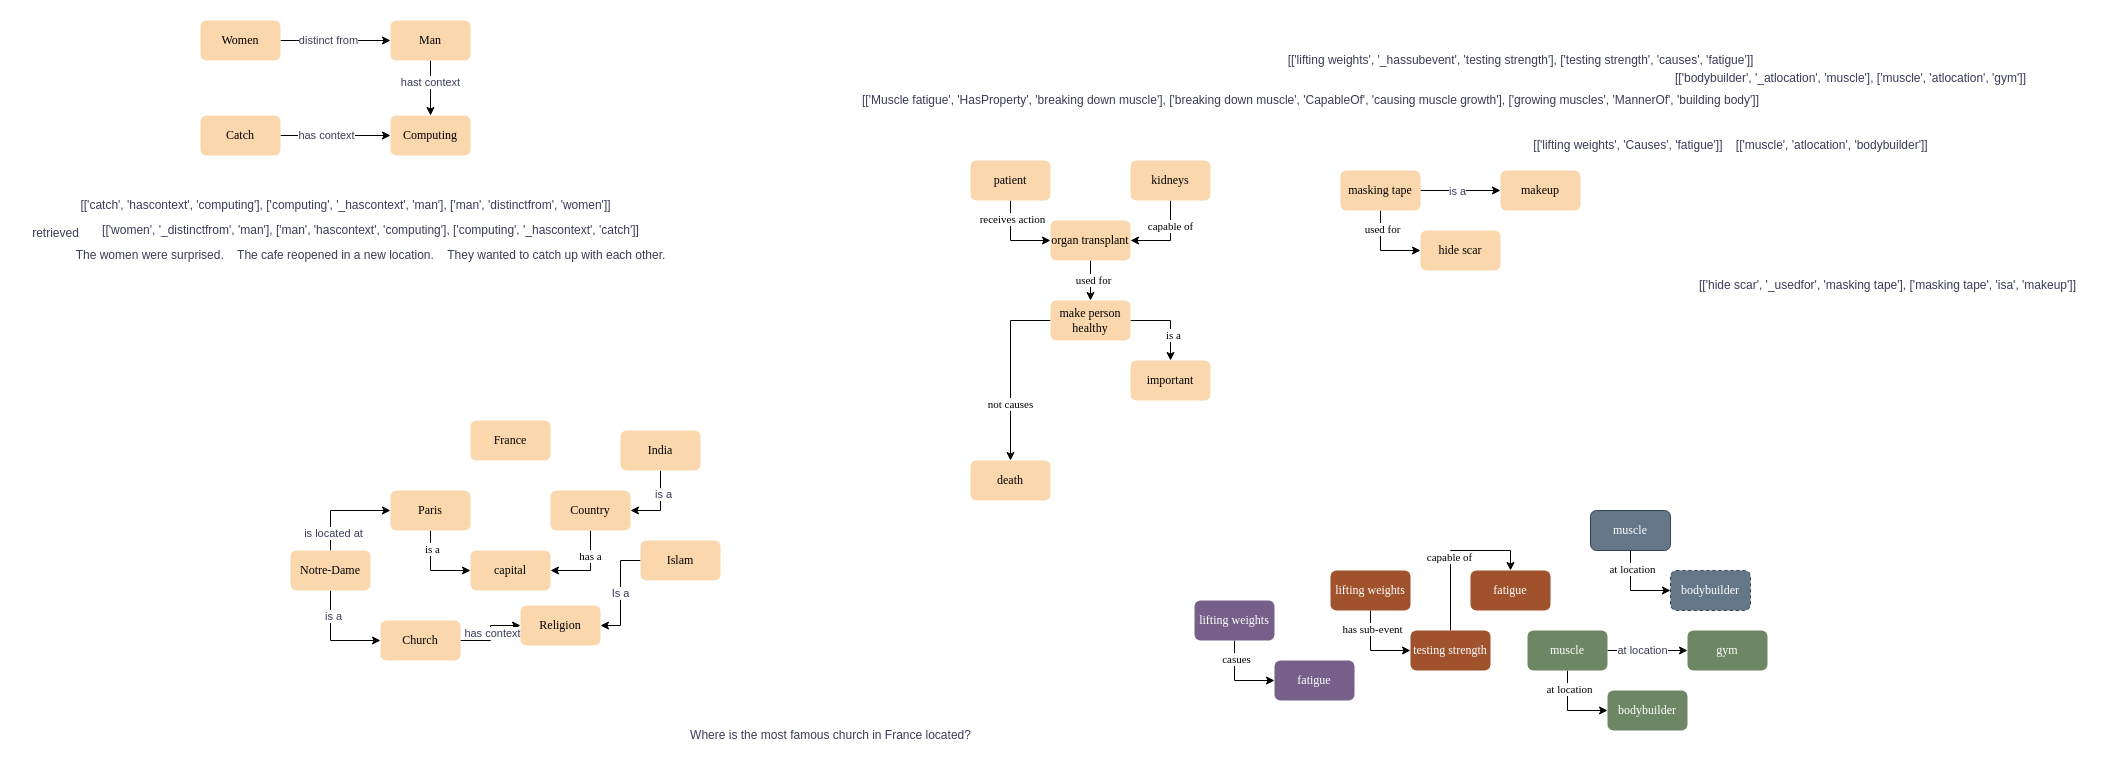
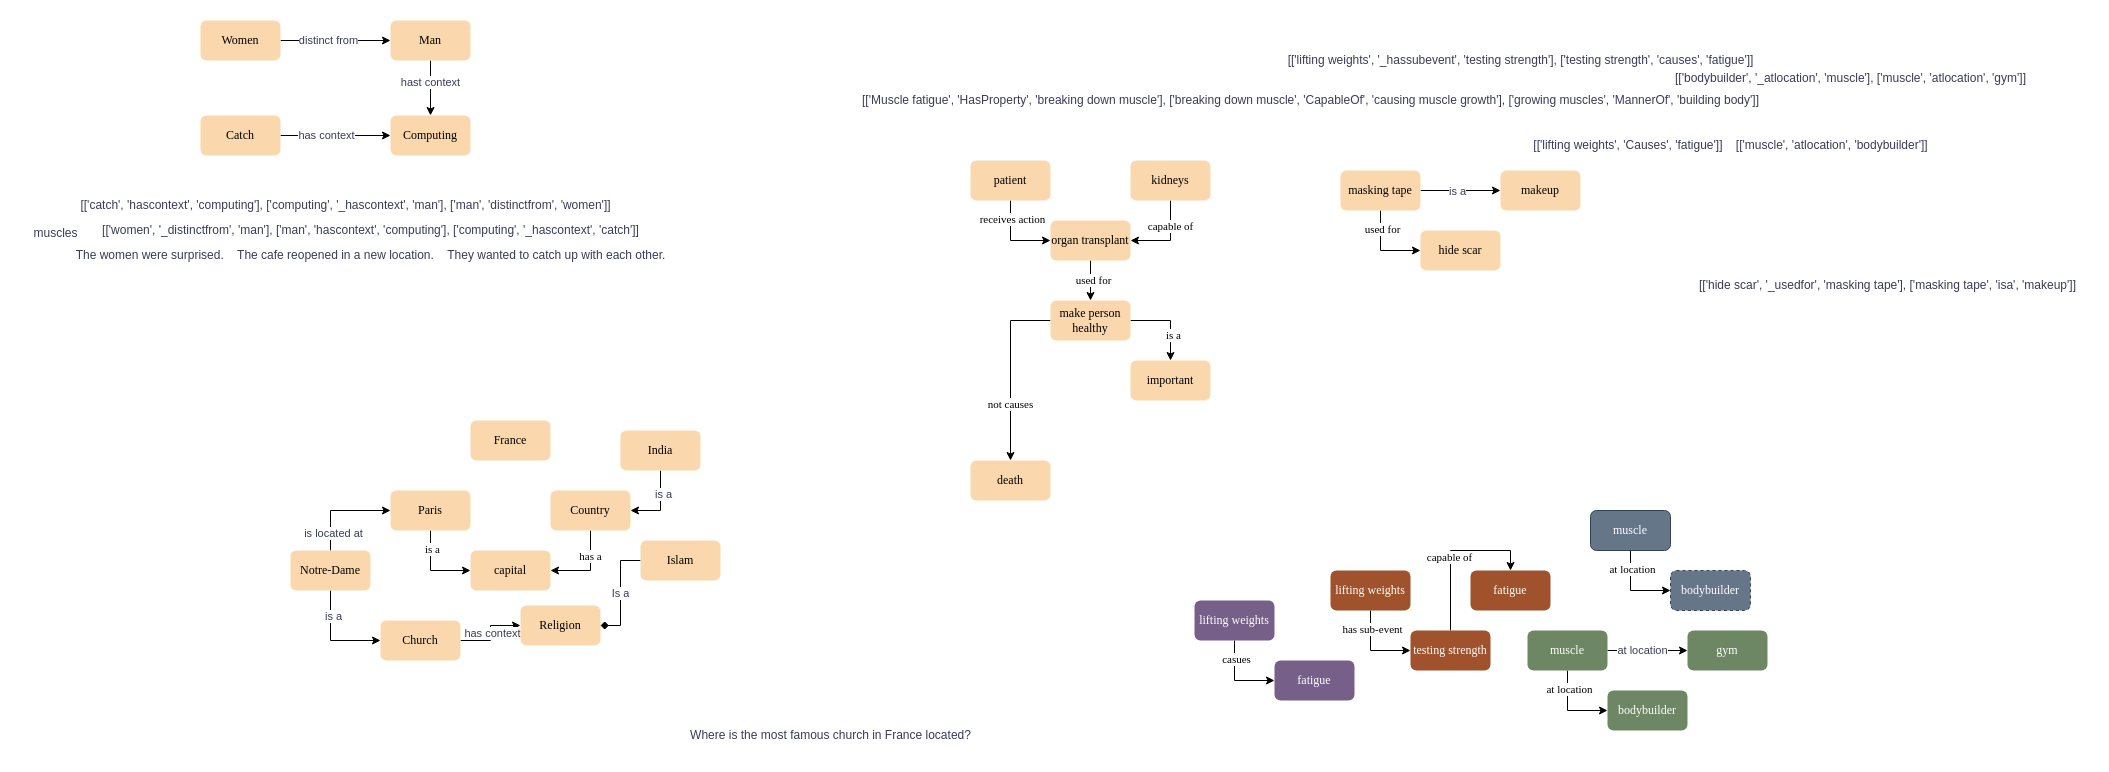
(56, 241) -> (56, 241)
(609, 626) -> (609, 626)
